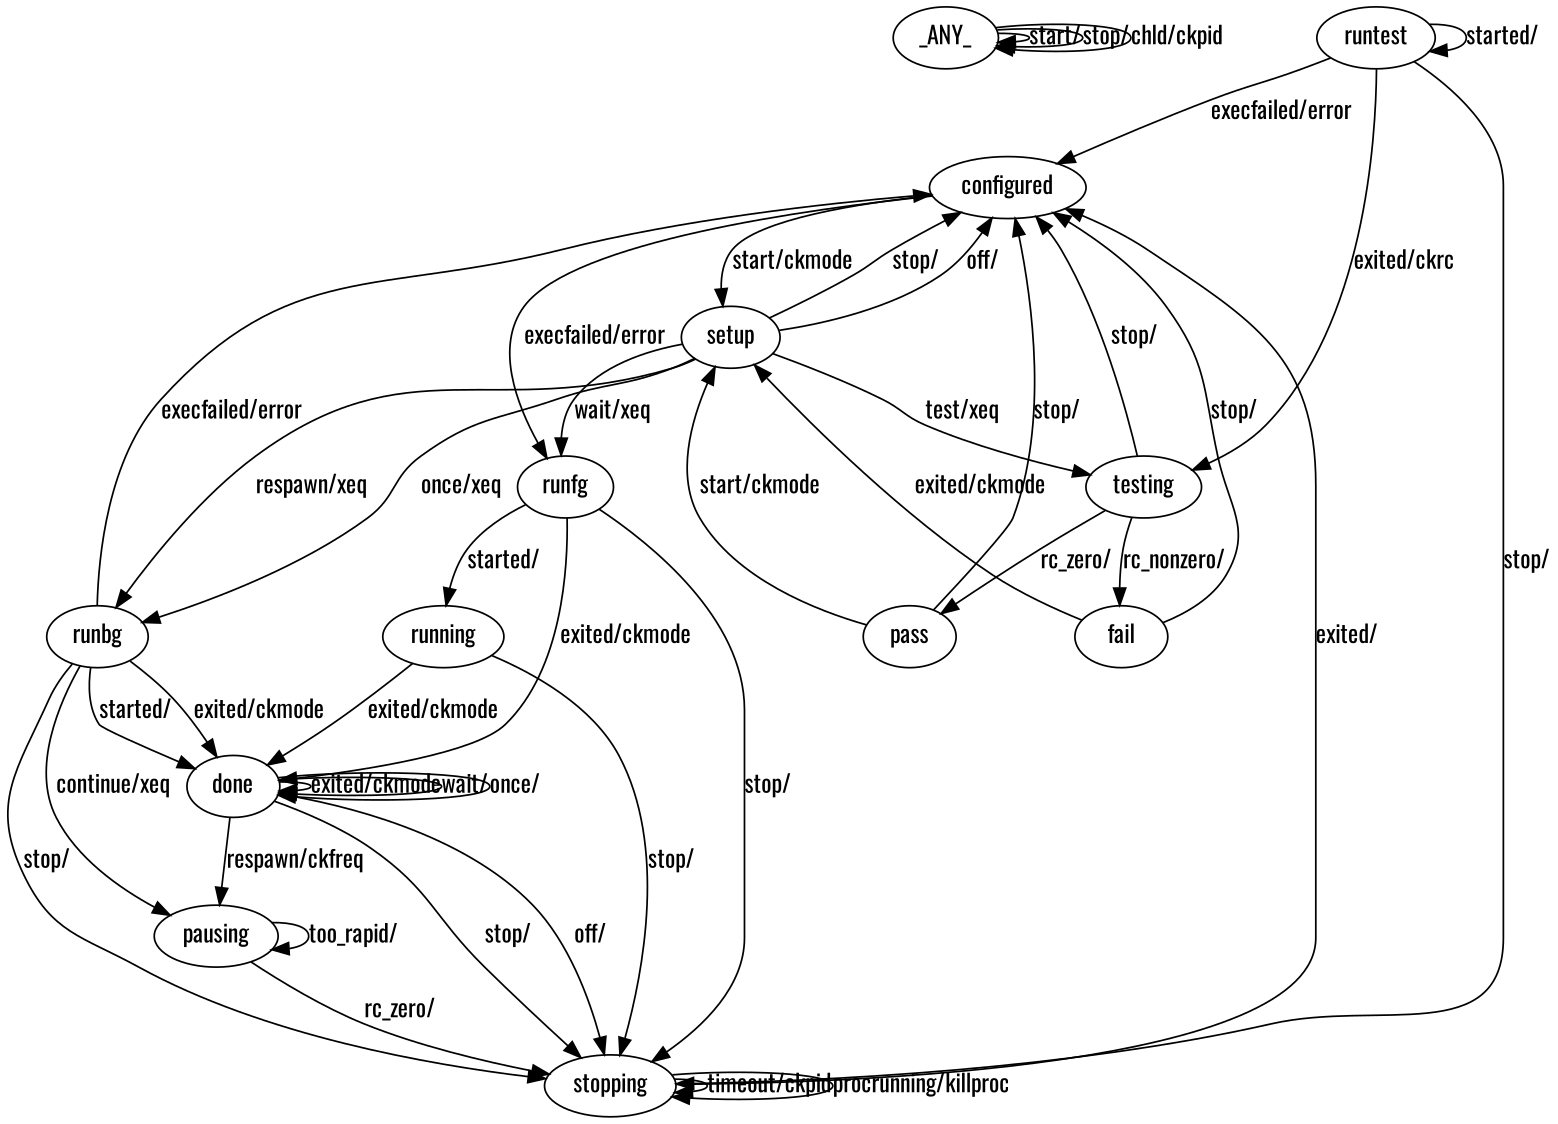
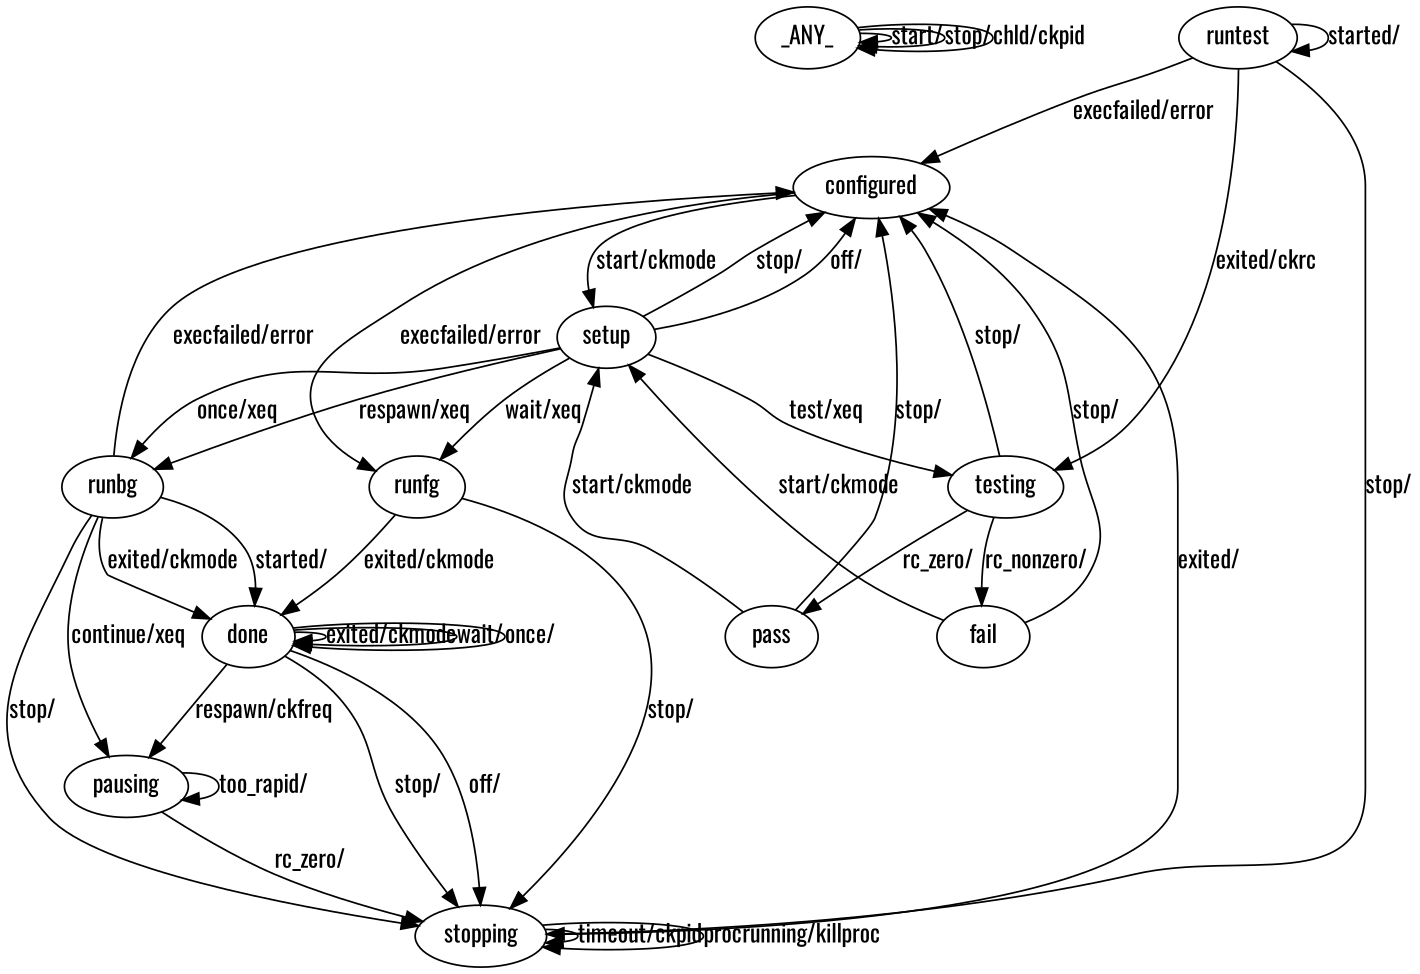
(980, 487) -> (839, 487)
(443, 637) -> none
